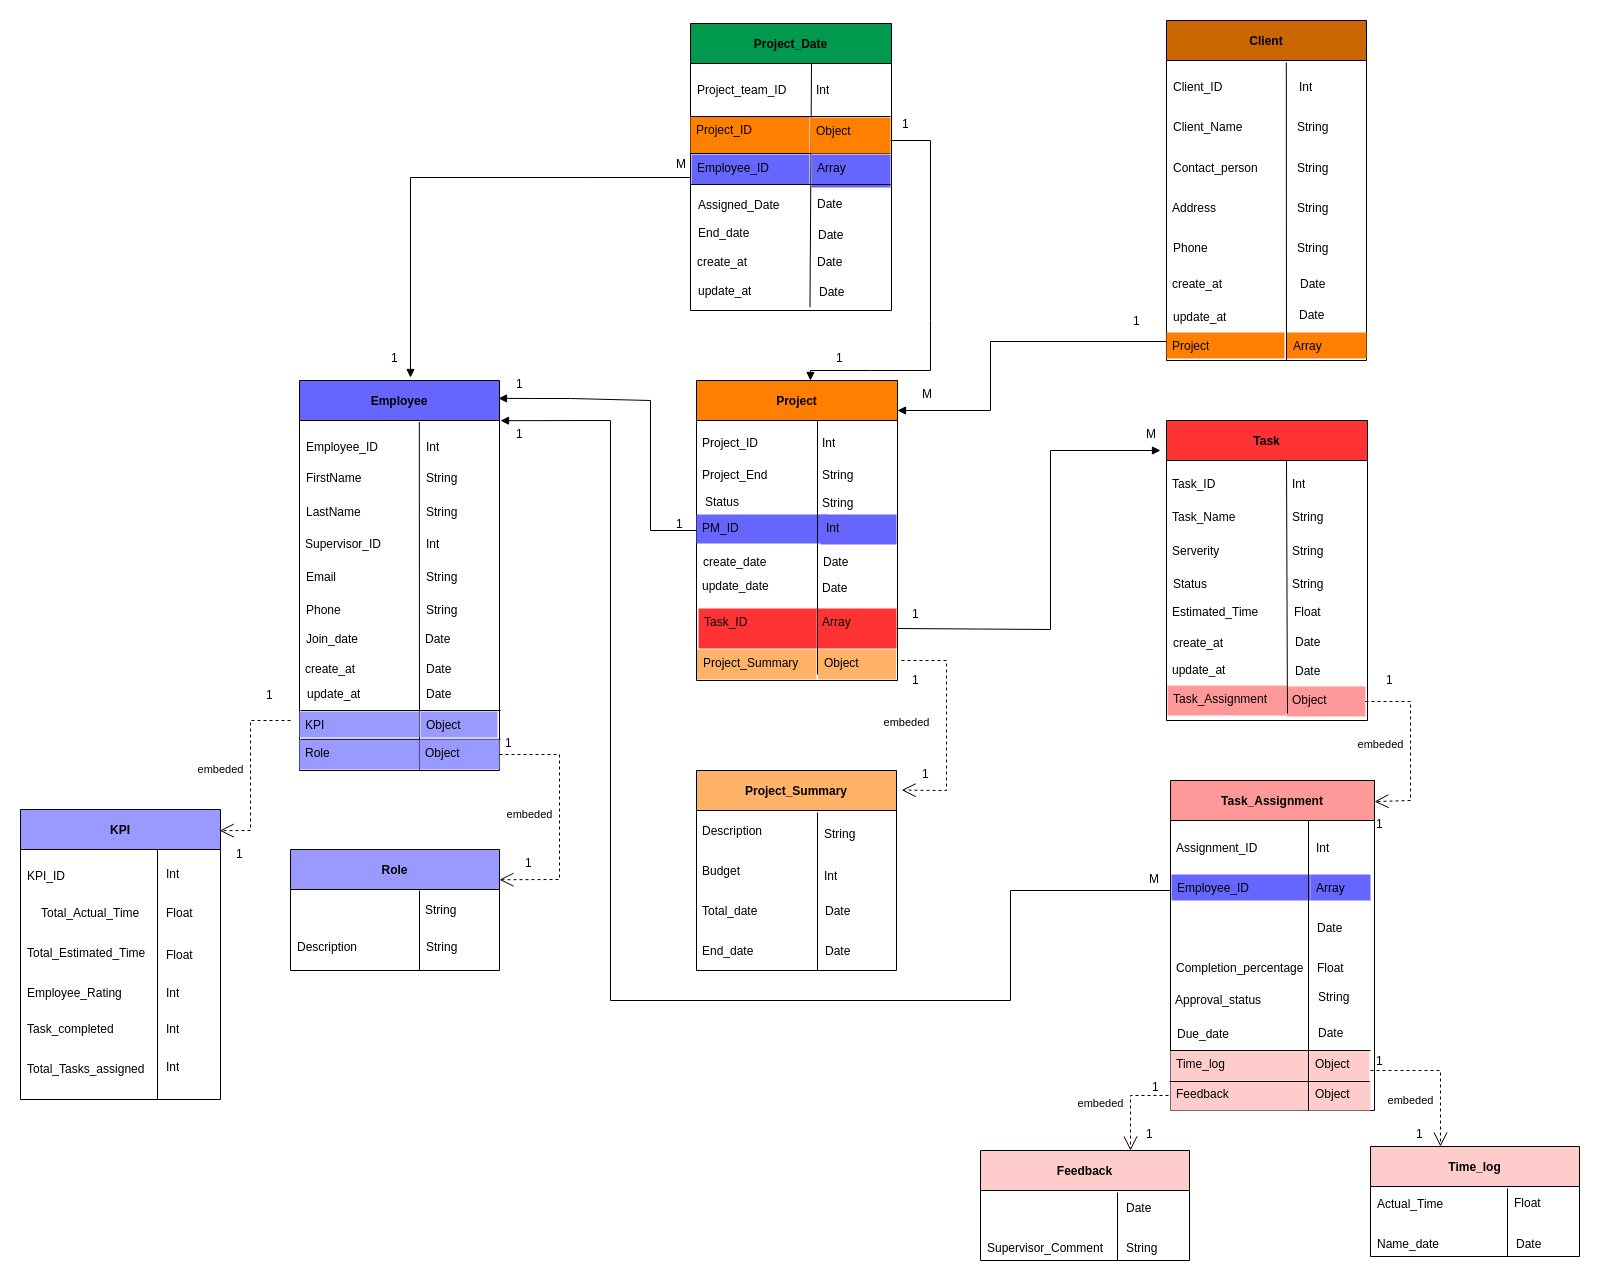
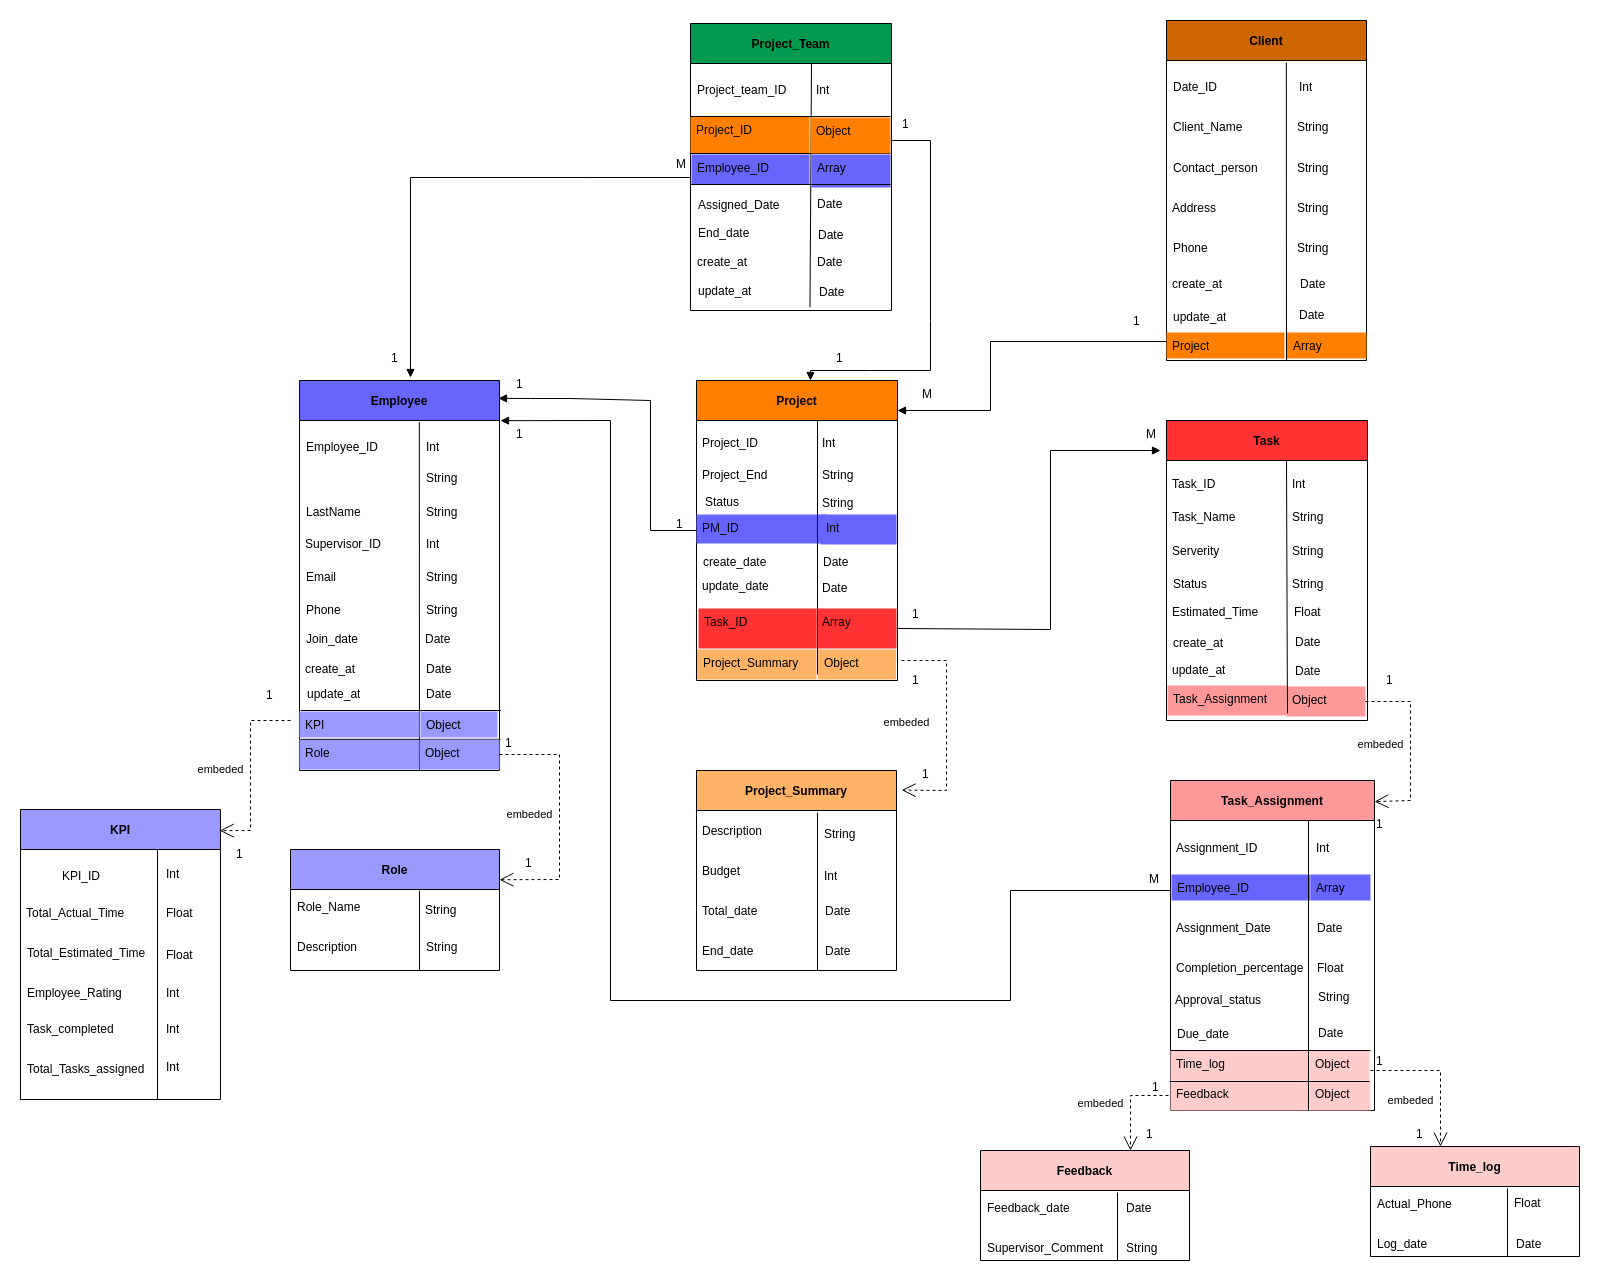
(791, 44) -> (791, 44)
(1201, 88) -> (1197, 88)
(341, 478) -> none
(52, 876) -> (87, 876)
none -> (346, 907)
(91, 913) -> (76, 913)
none -> (1226, 928)
(1411, 1205) -> (1416, 1205)
none -> (1036, 1208)
(1408, 1245) -> (1404, 1245)
